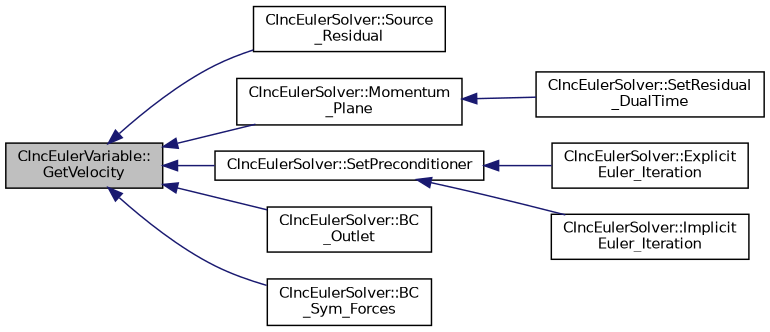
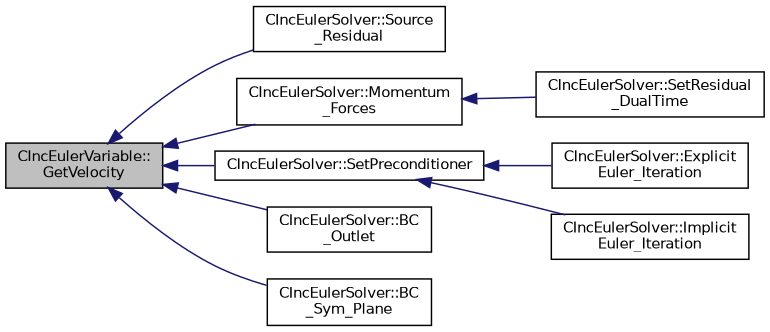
(349, 102) -> (349, 102)
(349, 302) -> (349, 302)
